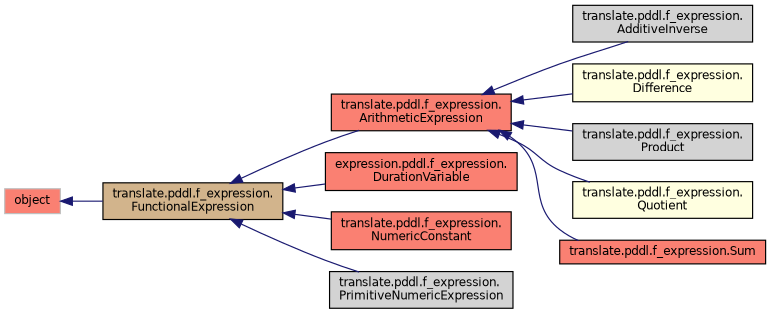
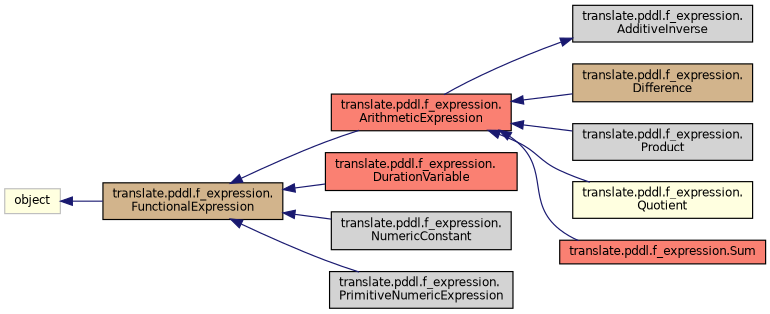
(560, 64) -> (501, 66)
(663, 83) -> (663, 83)
(421, 172) -> (421, 172)
(33, 201) -> (33, 201)
(421, 231) -> (421, 231)
